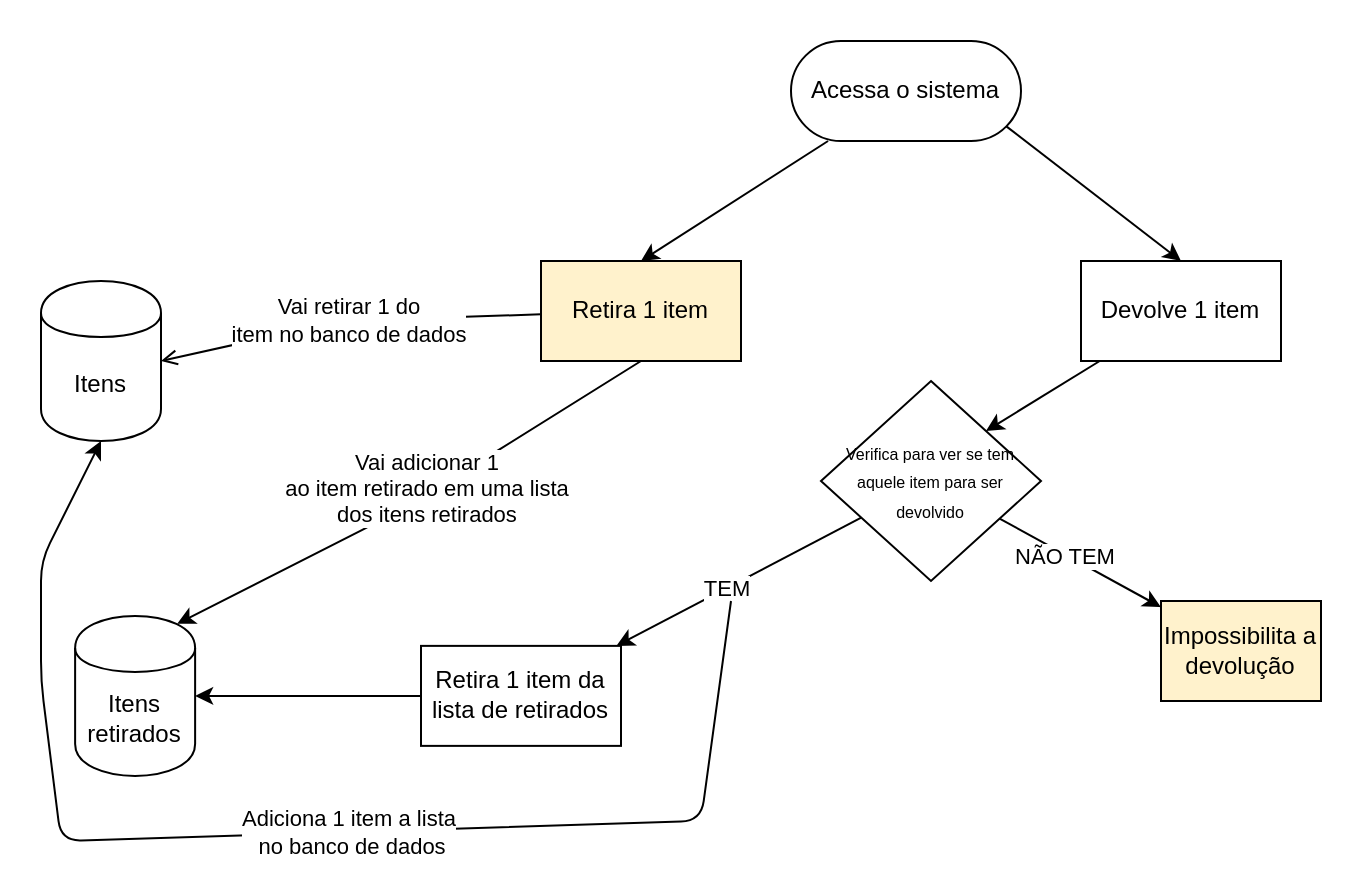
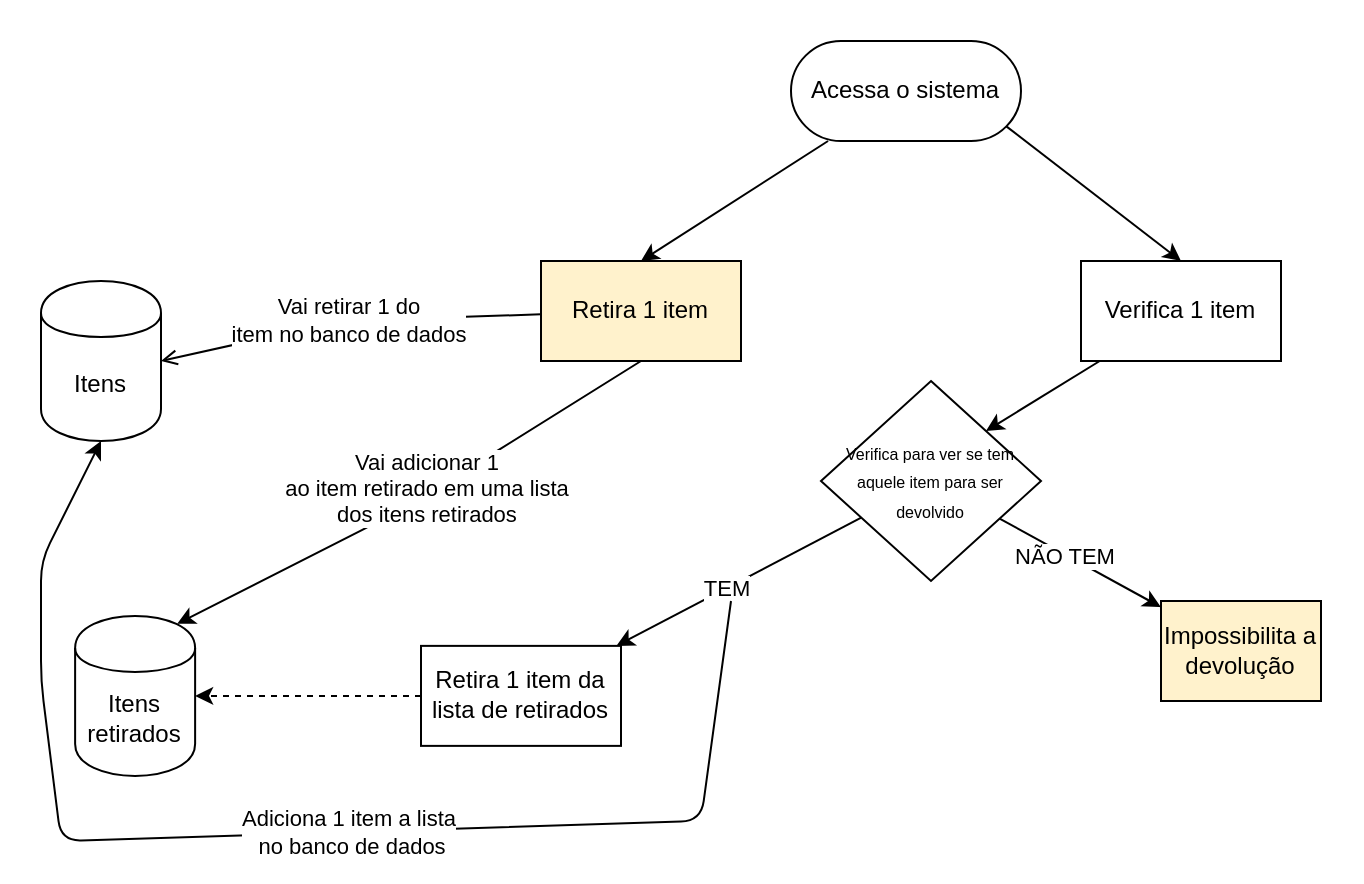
(1181, 311) -> (1181, 311)
(312, 696) -> (312, 696)
